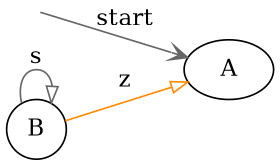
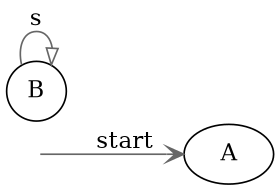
(118, 104) -> none
